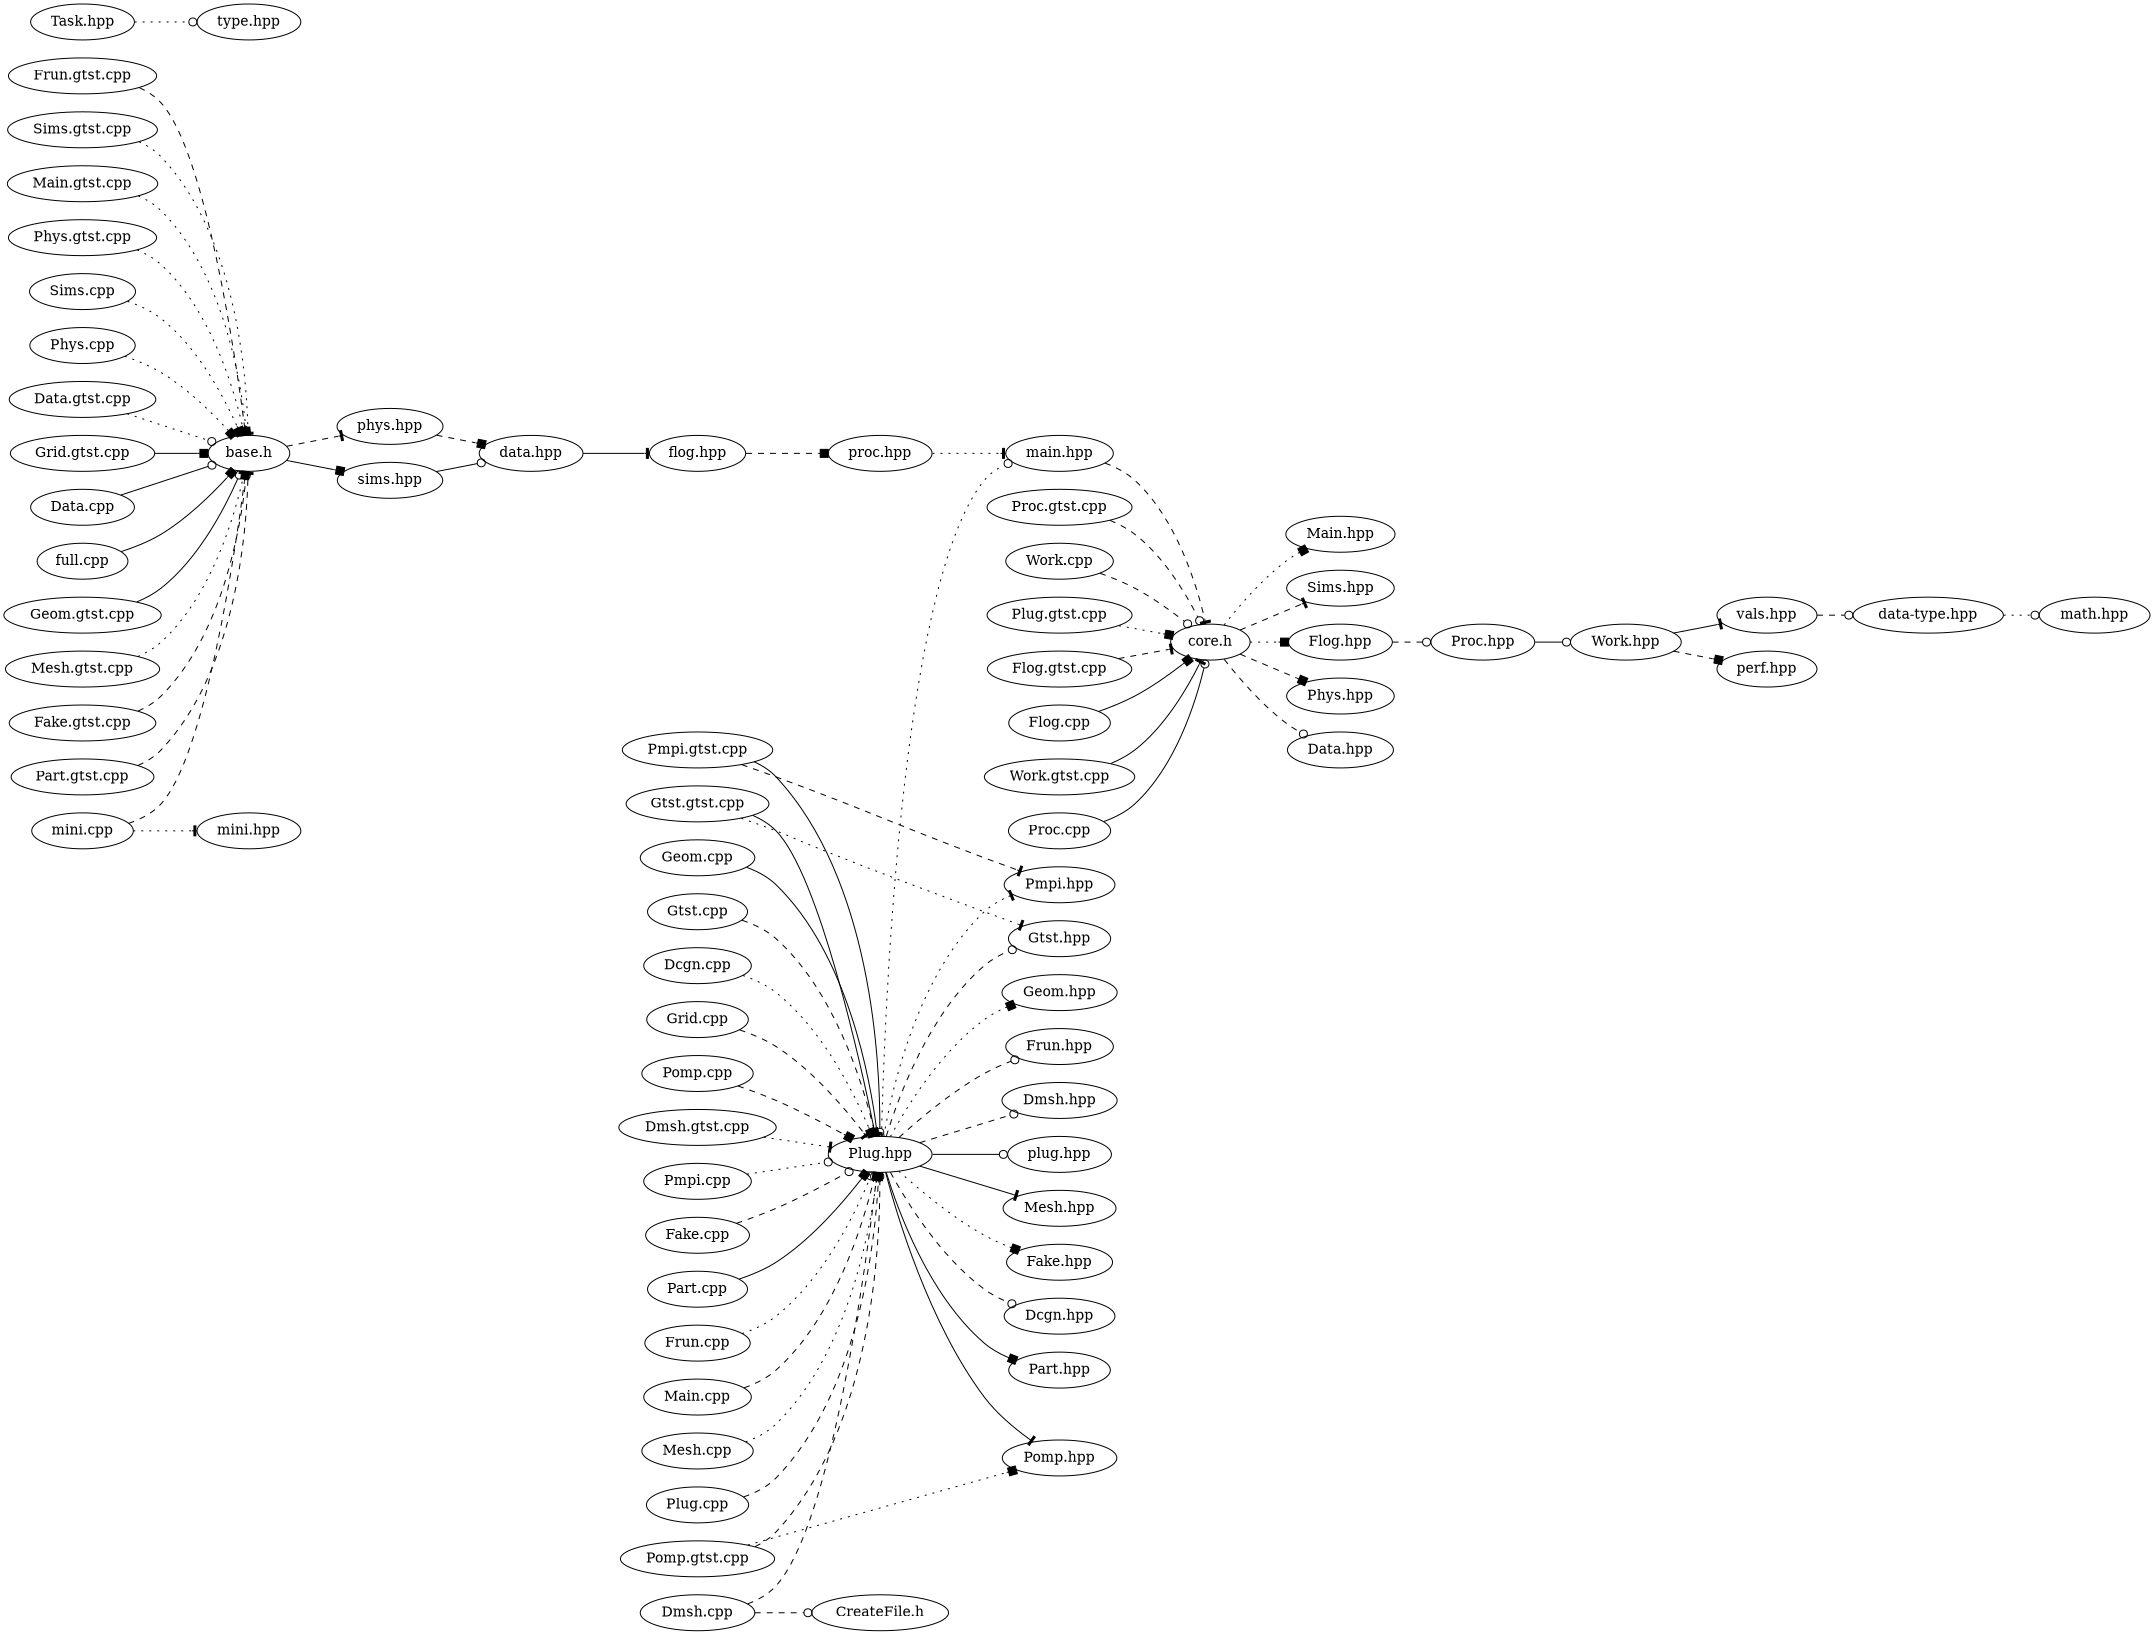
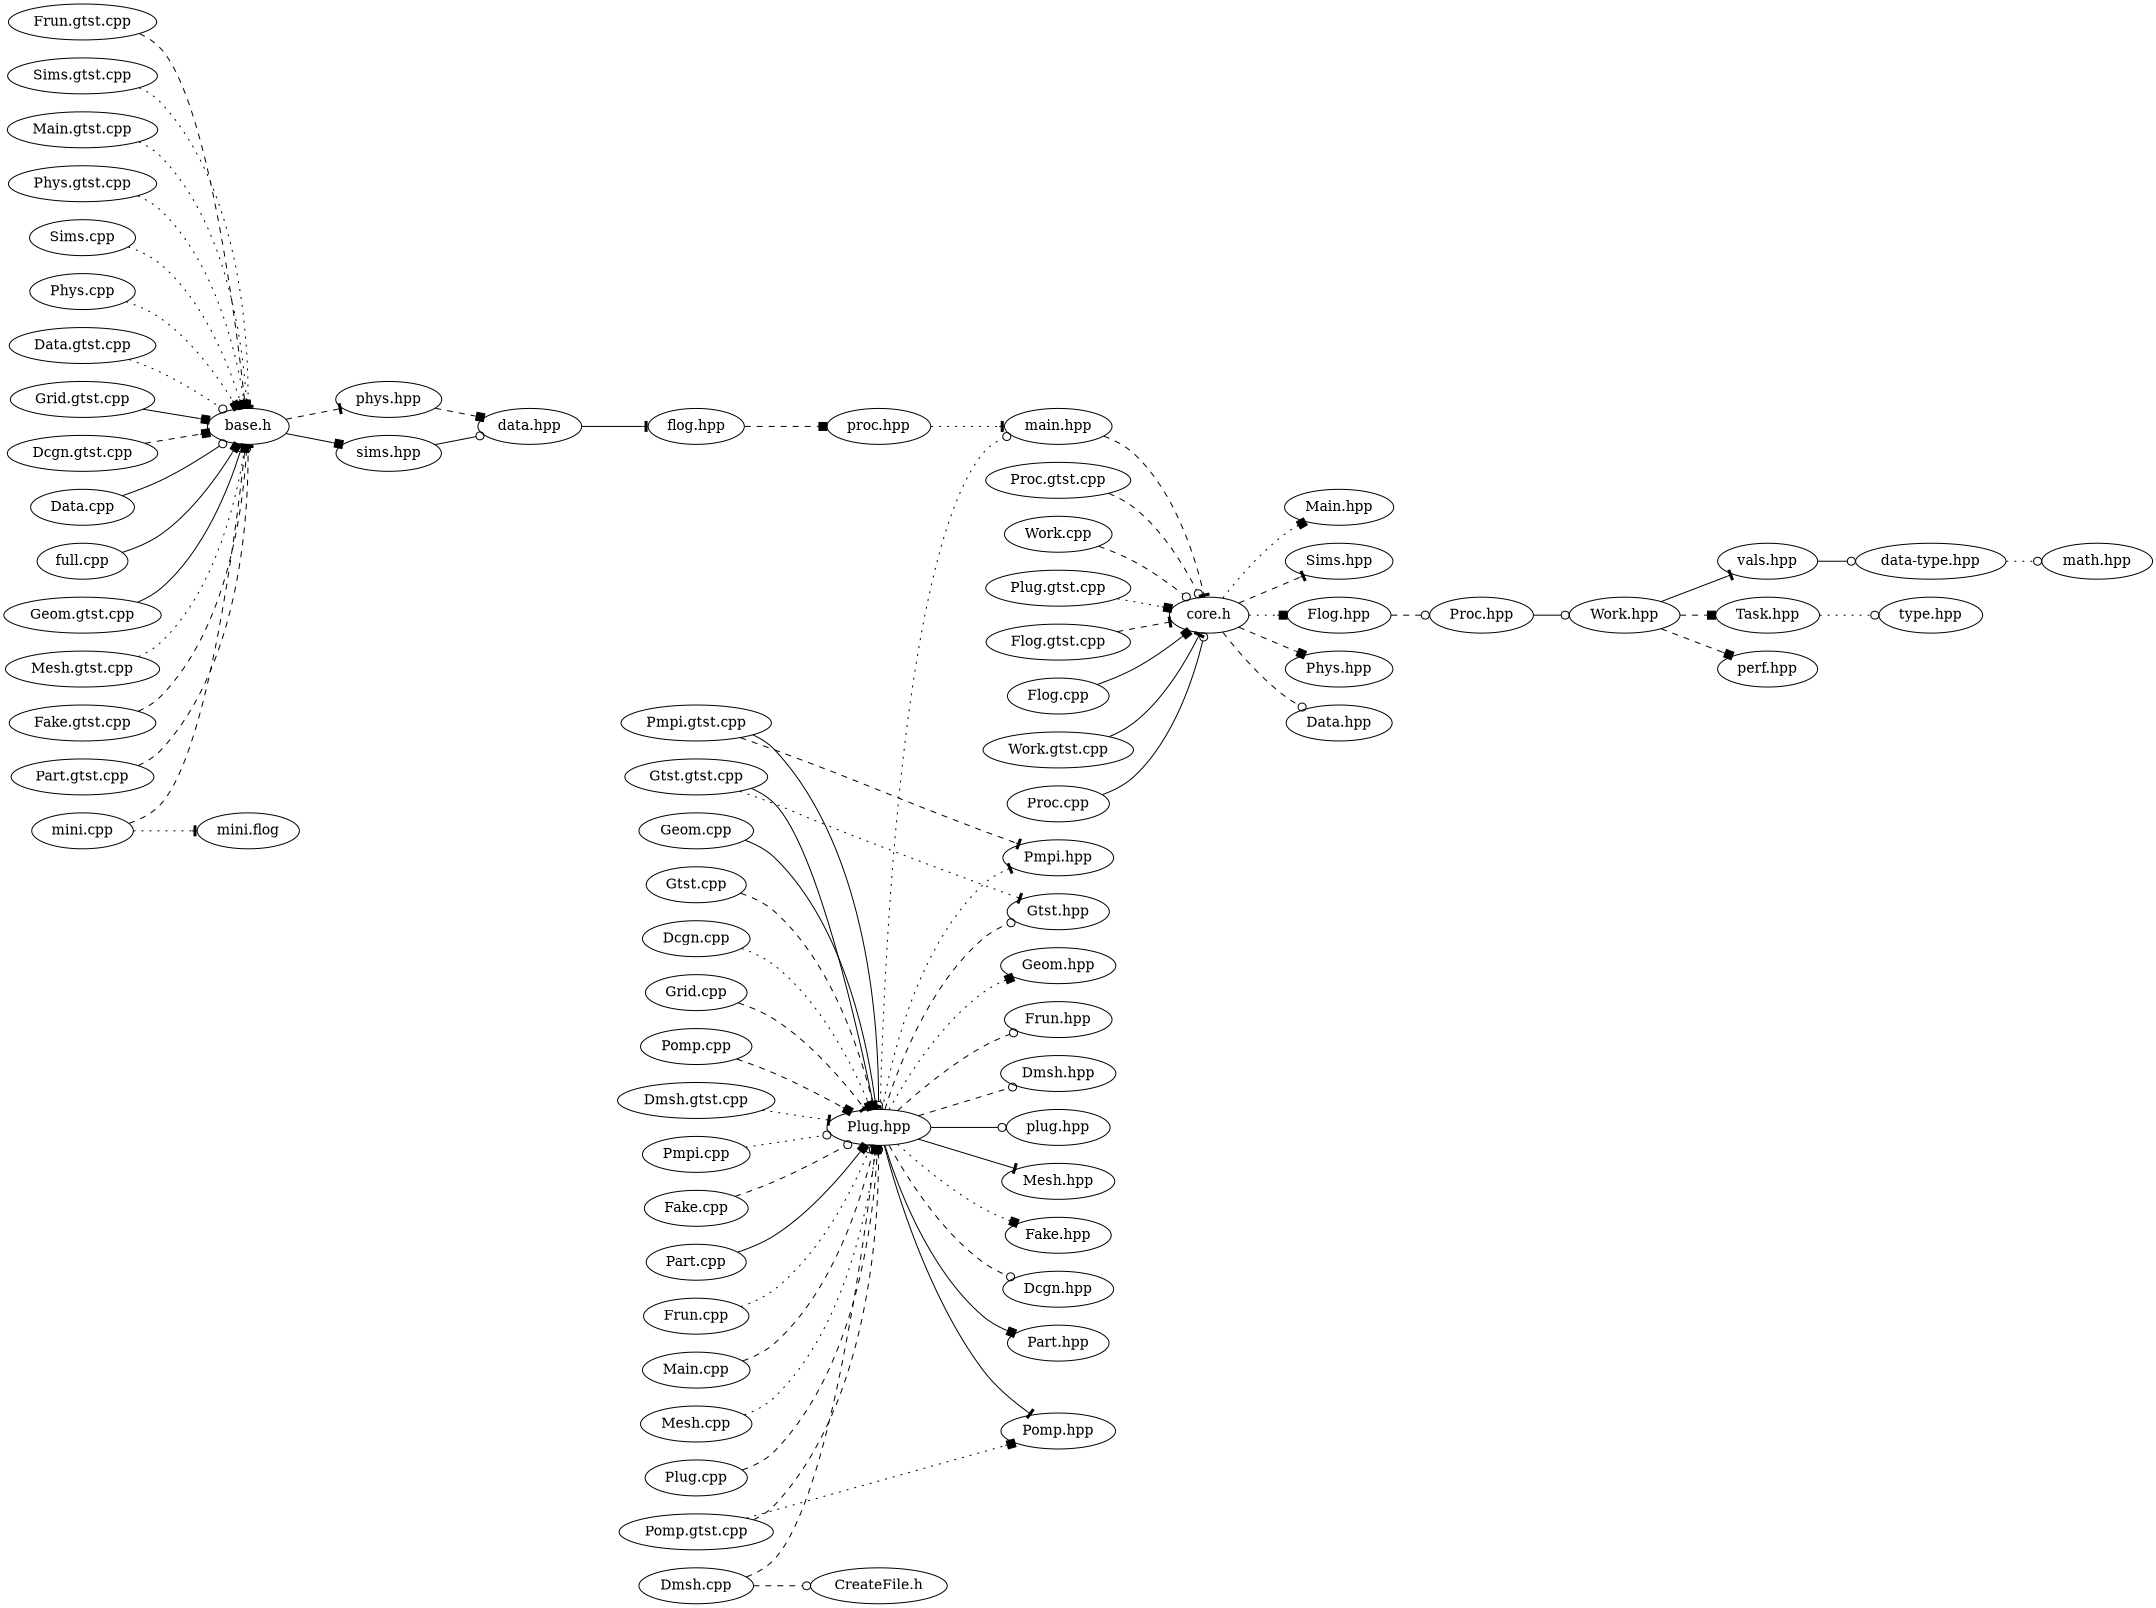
none -> (83, 453)
none -> (1693, 615)
(1831, 615) -> (1833, 561)
(249, 831) -> (248, 831)
